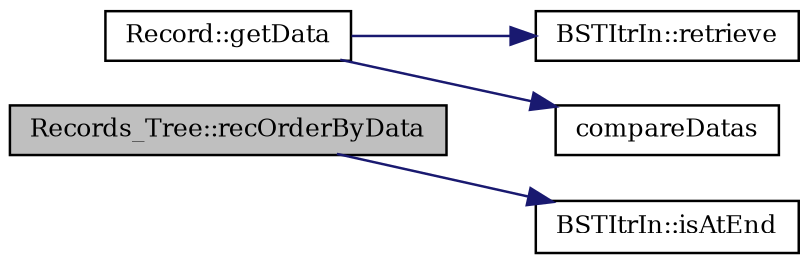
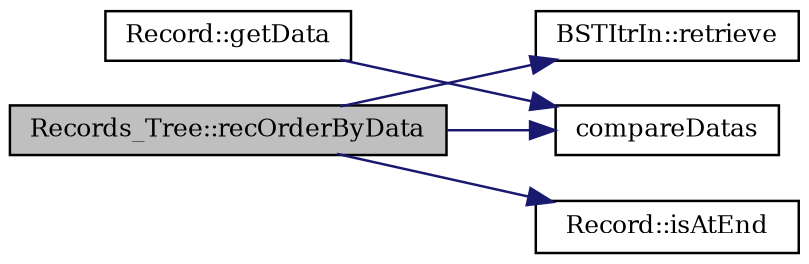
(431, 36) -> (412, 91)
none -> (488, 130)
(667, 227) -> (667, 227)
